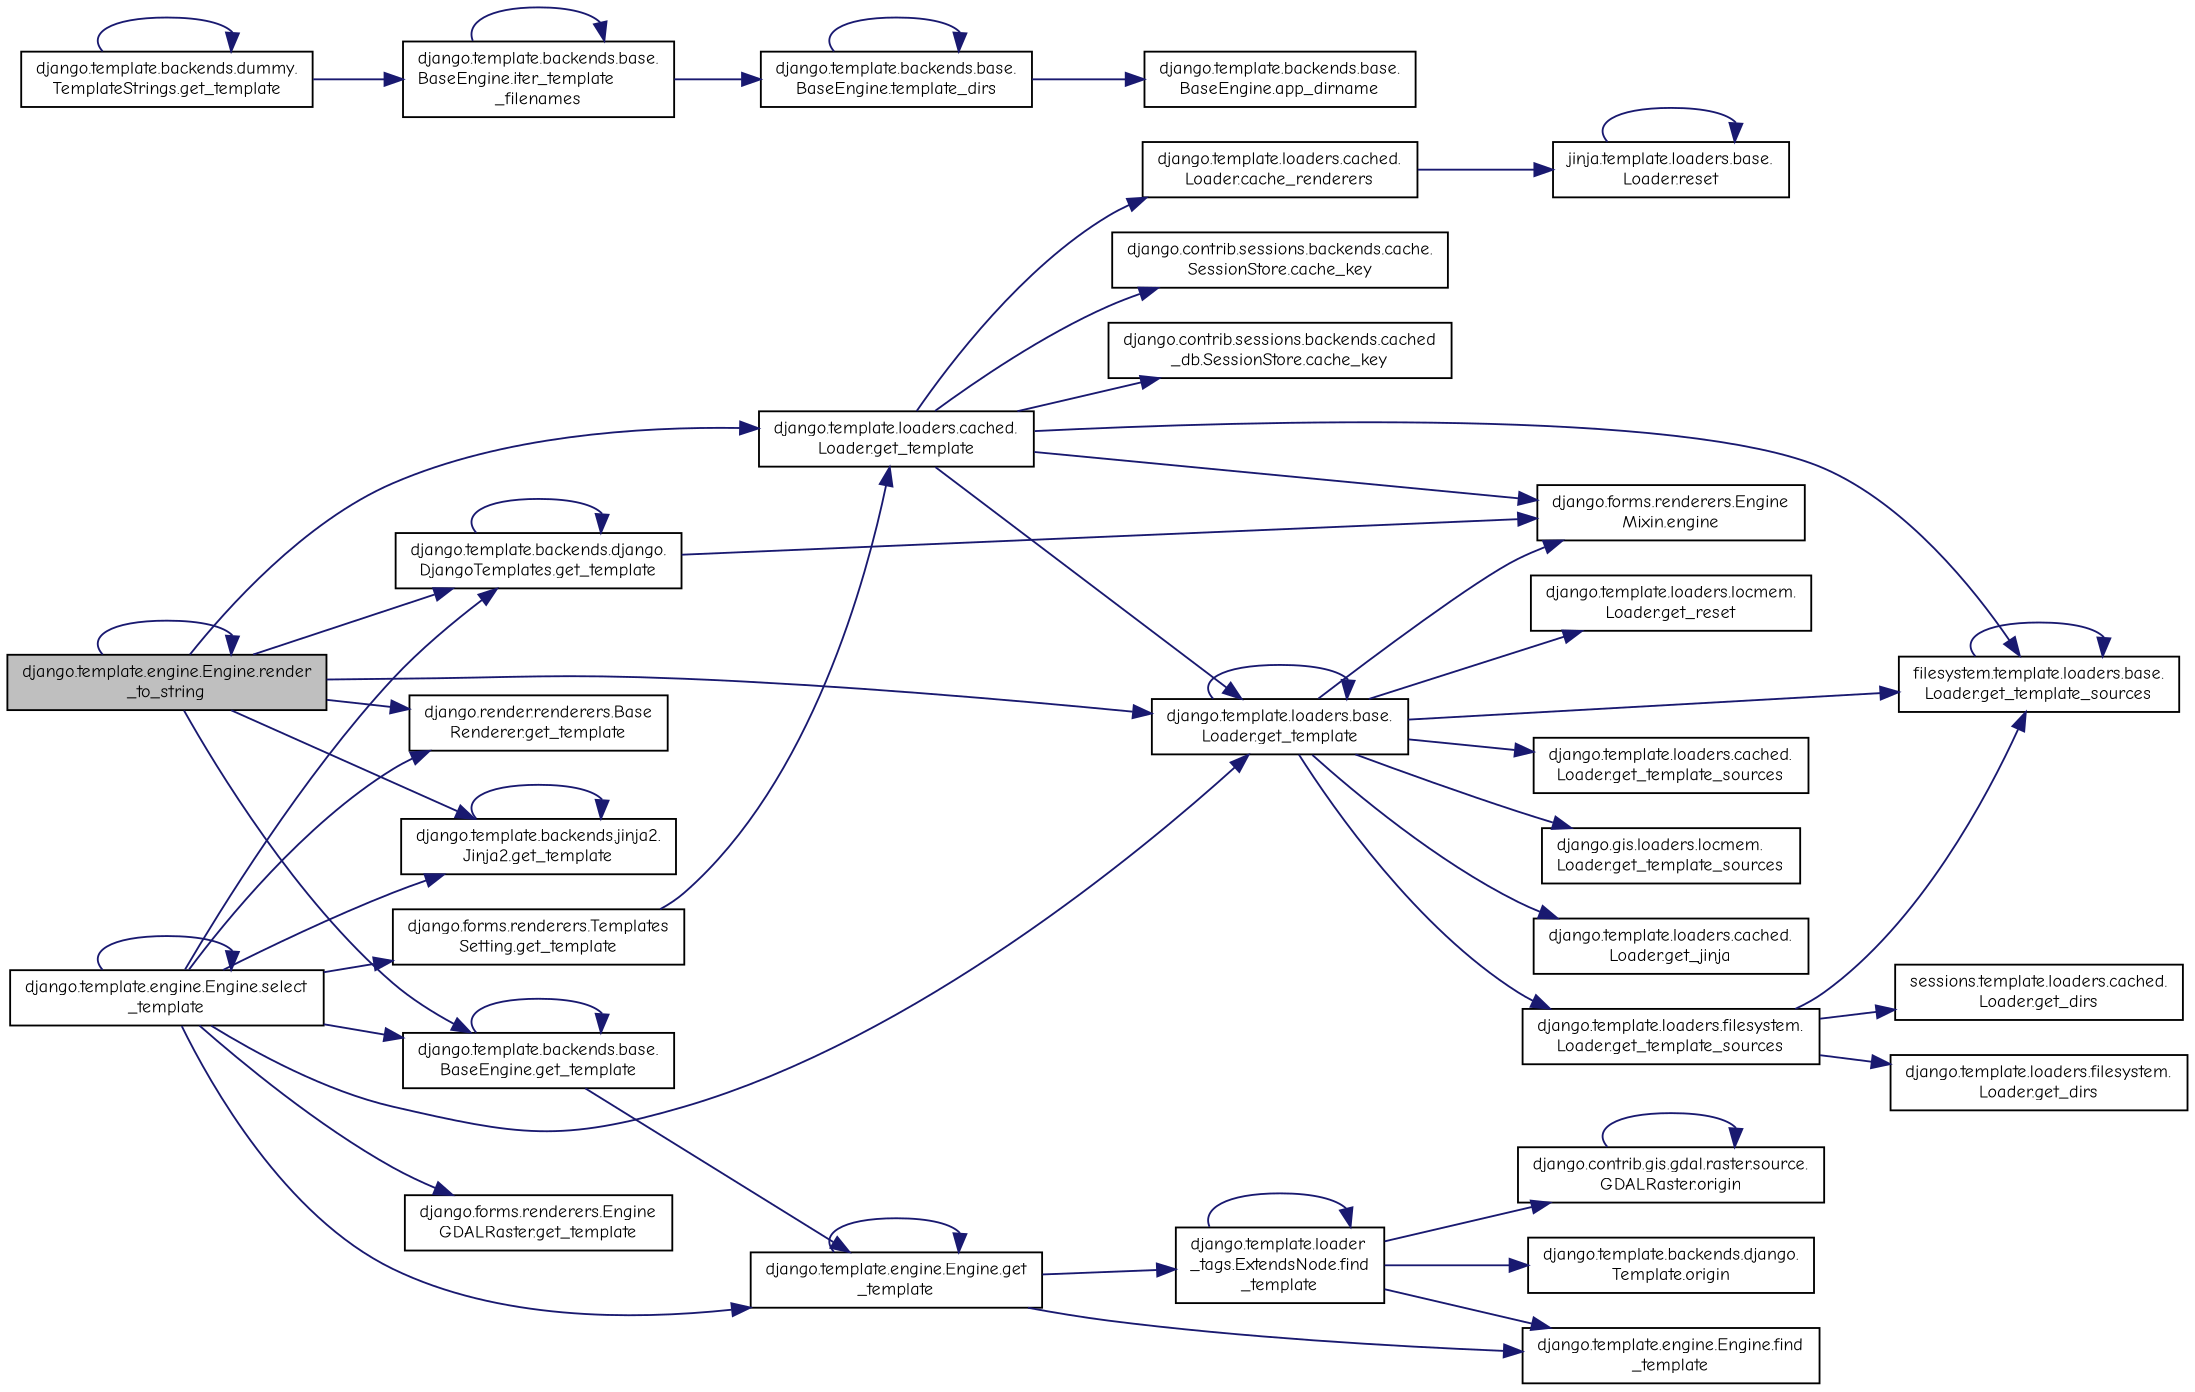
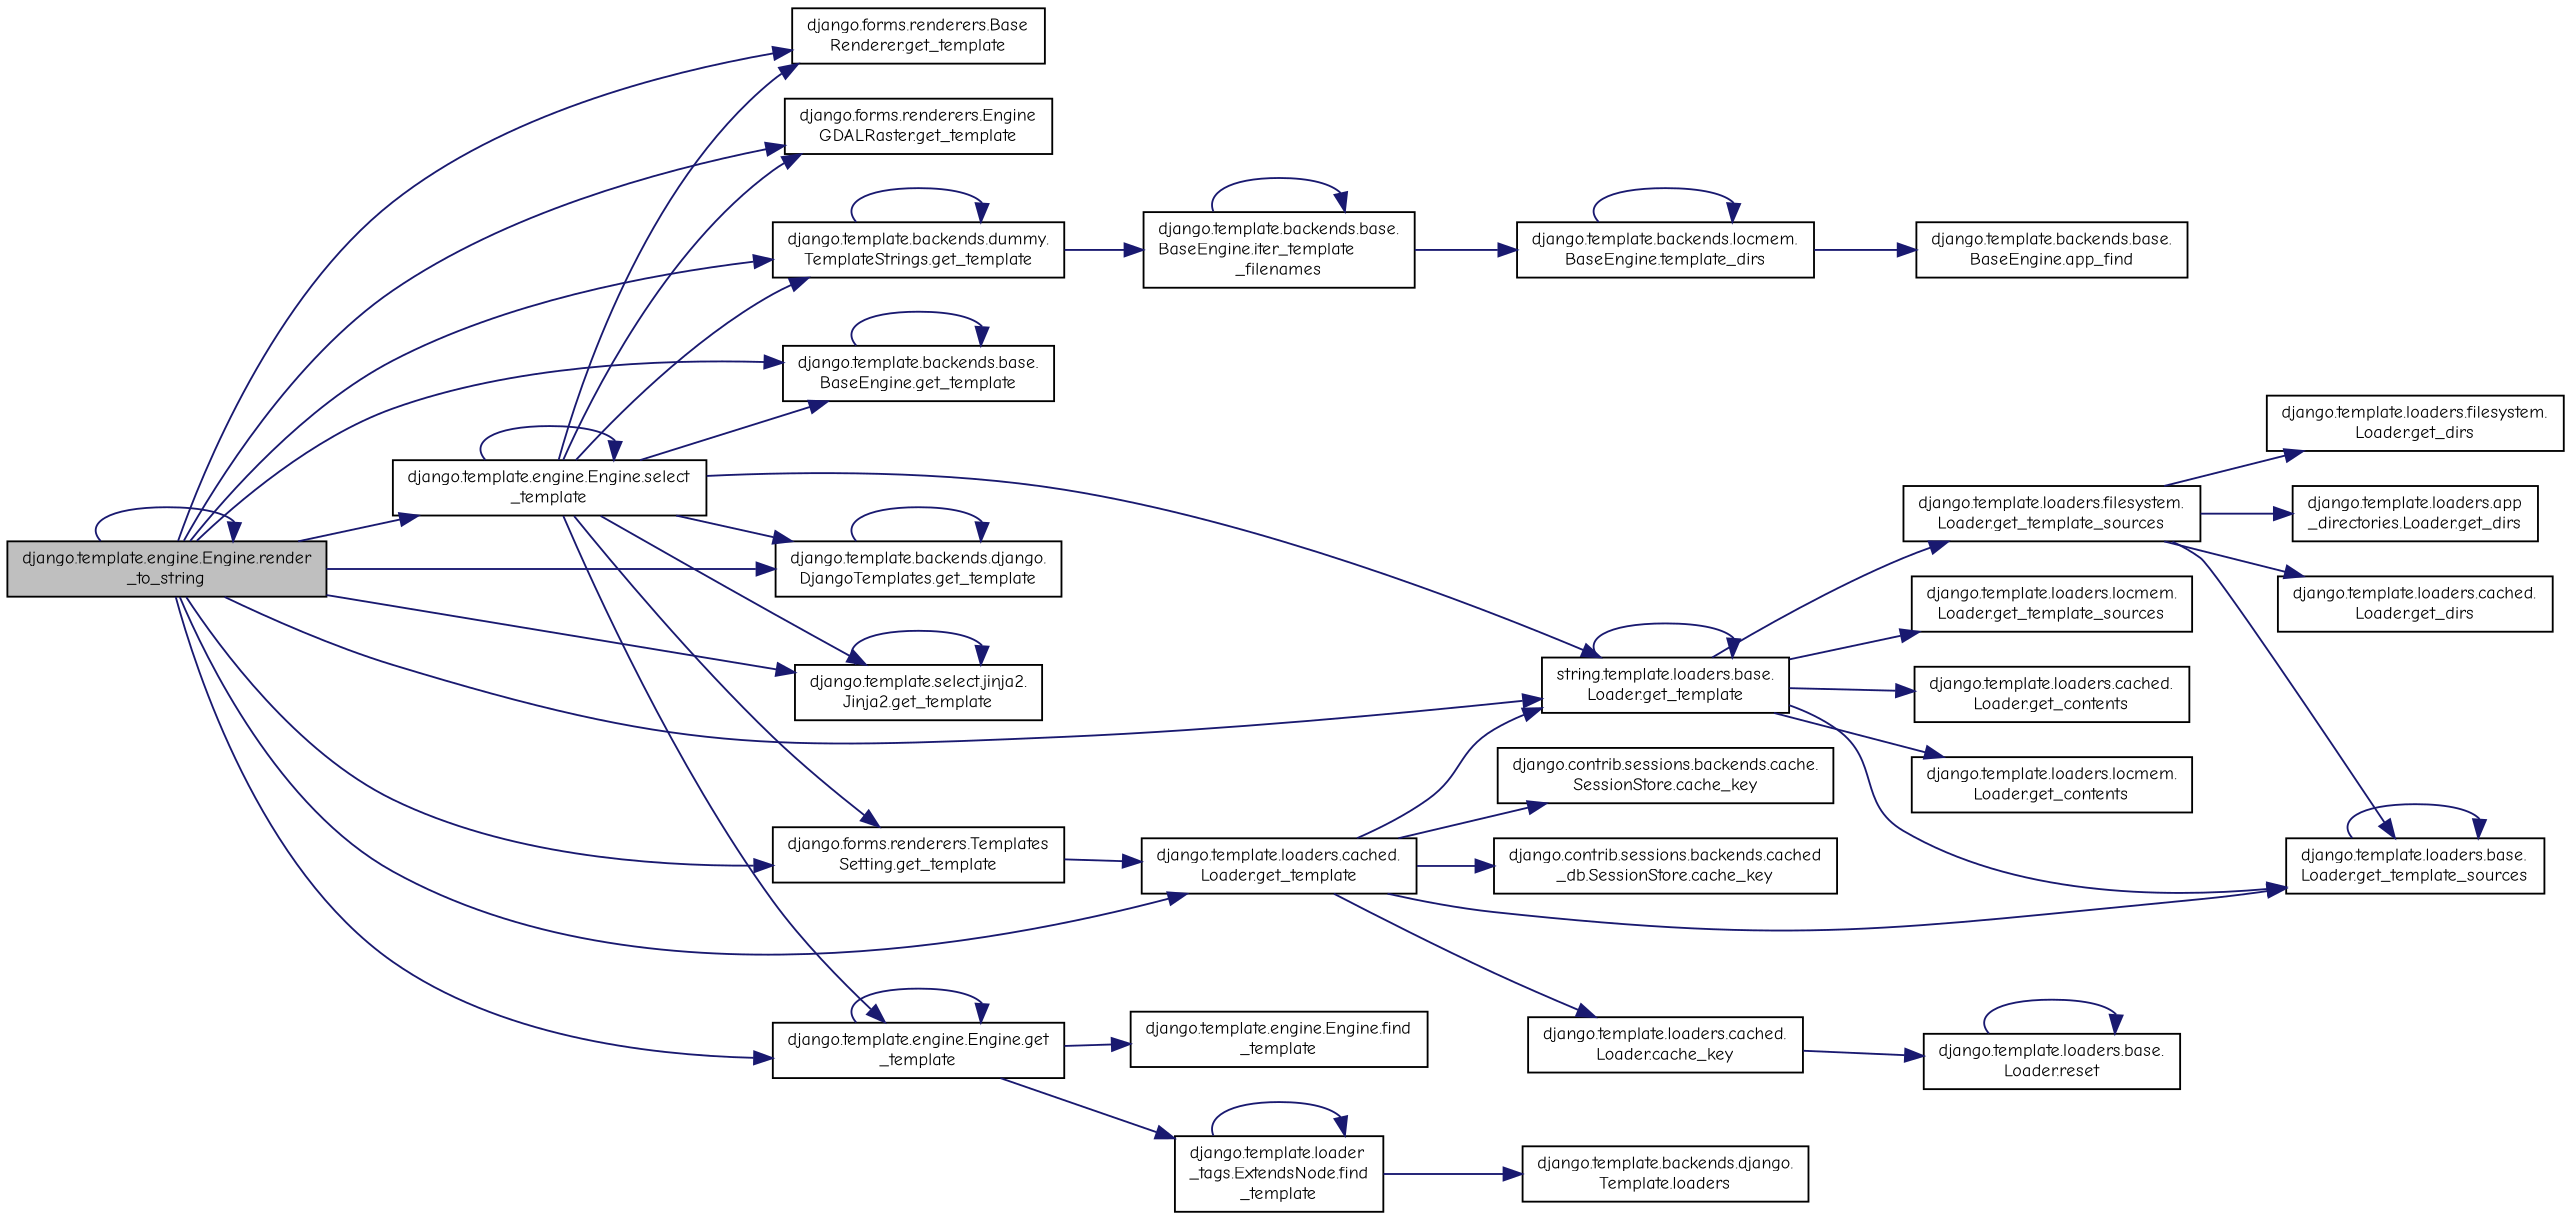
(896, 79) -> (1666, 250)
(1280, 79) -> (2052, 250)
(1280, 170) -> (1666, 1045)
(1671, 170) -> (2052, 1061)
none -> (424, 271)
none -> (439, 339)
none -> (660, 377)
(1671, 513) -> none
none -> (2415, 514)
none -> (349, 530)
(1671, 603) -> (2052, 785)
(2039, 684) -> (2415, 866)
(539, 723) -> (919, 36)
(1280, 727) -> (1666, 685)
(1671, 765) -> none
none -> (428, 815)
(539, 847) -> (919, 693)
(1671, 856) -> (2052, 604)
(1671, 946) -> (2052, 694)
(2039, 992) -> (2415, 604)
(709, 1165) -> (372, 945)
(1671, 1175) -> none
(1671, 1265) -> (1666, 1174)
(1458, 1306) -> none
